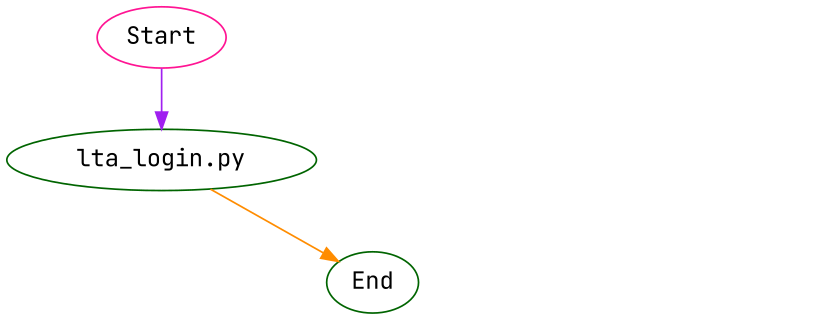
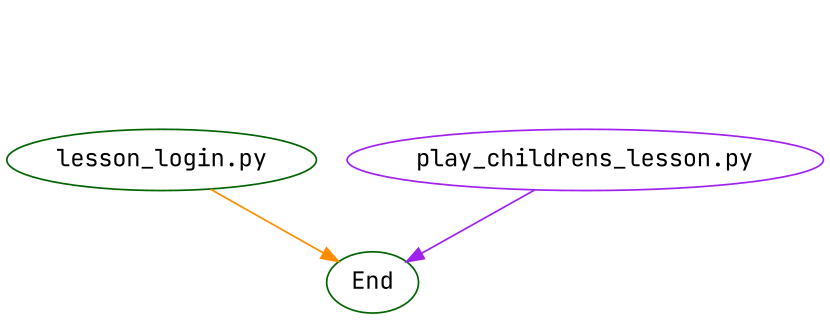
(162, 37) -> none
(162, 160) -> (162, 160)
none -> (585, 160)
